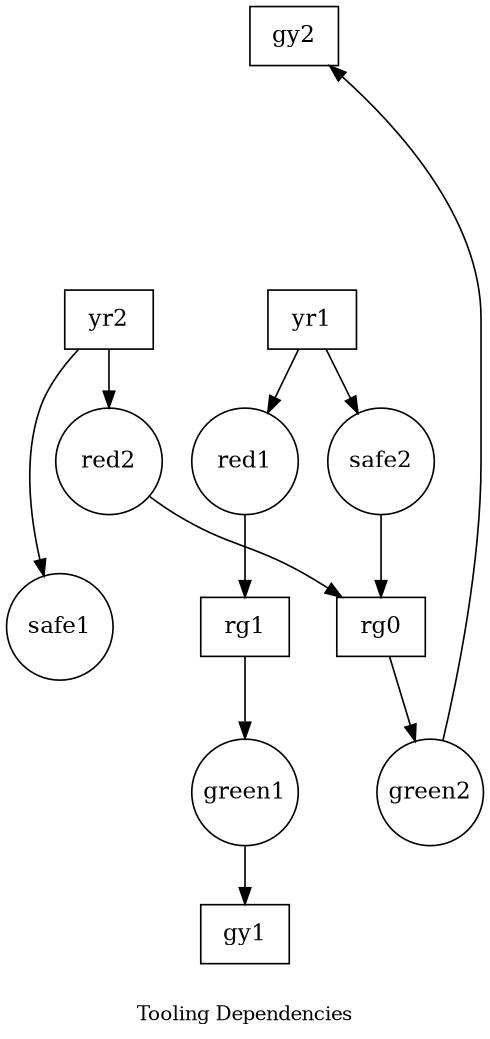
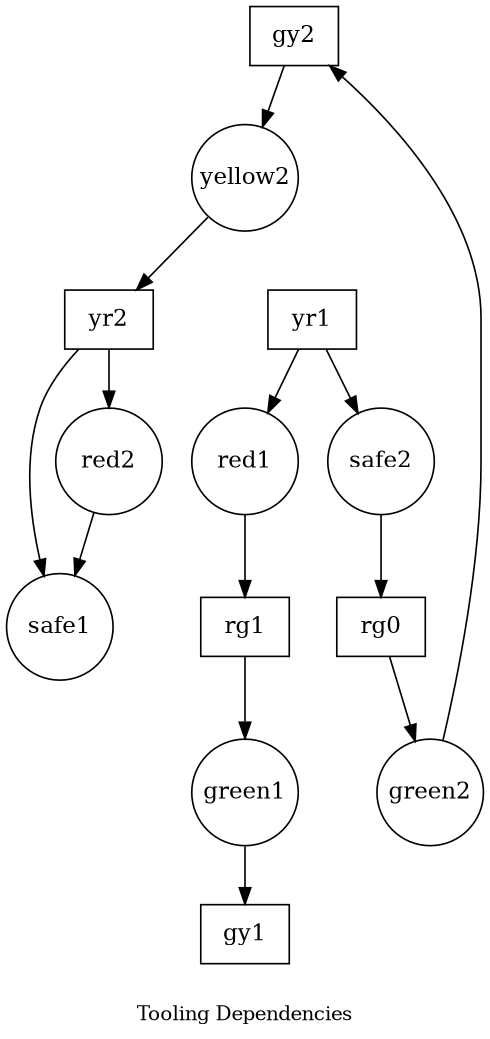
none -> (245, 178)
(233, 542) -> (87, 536)
